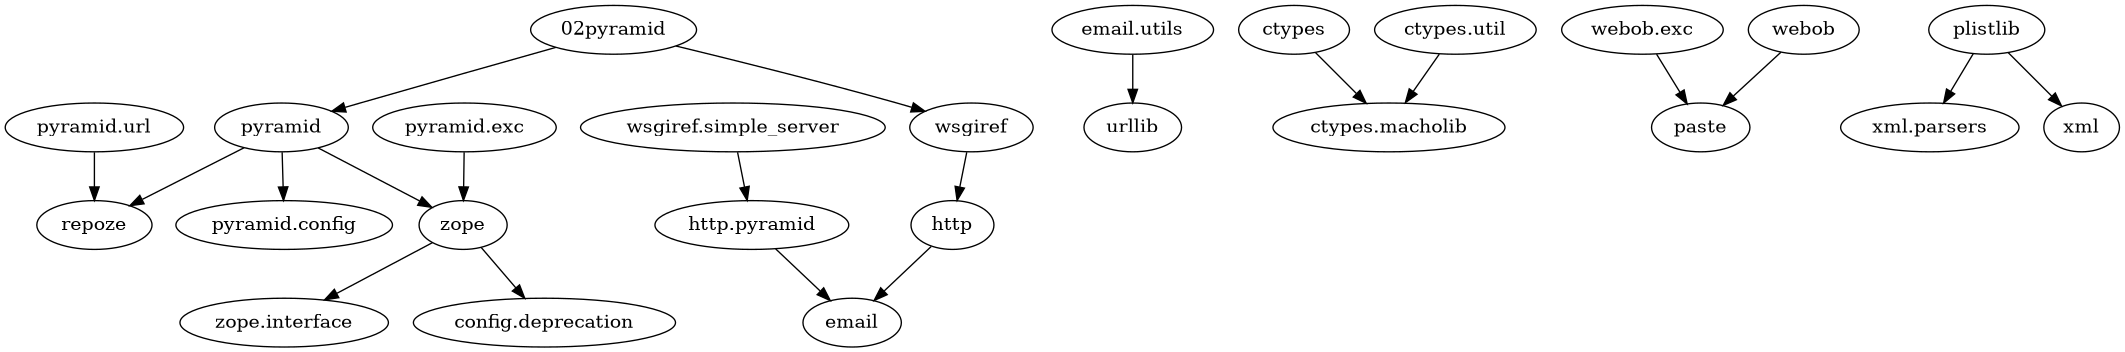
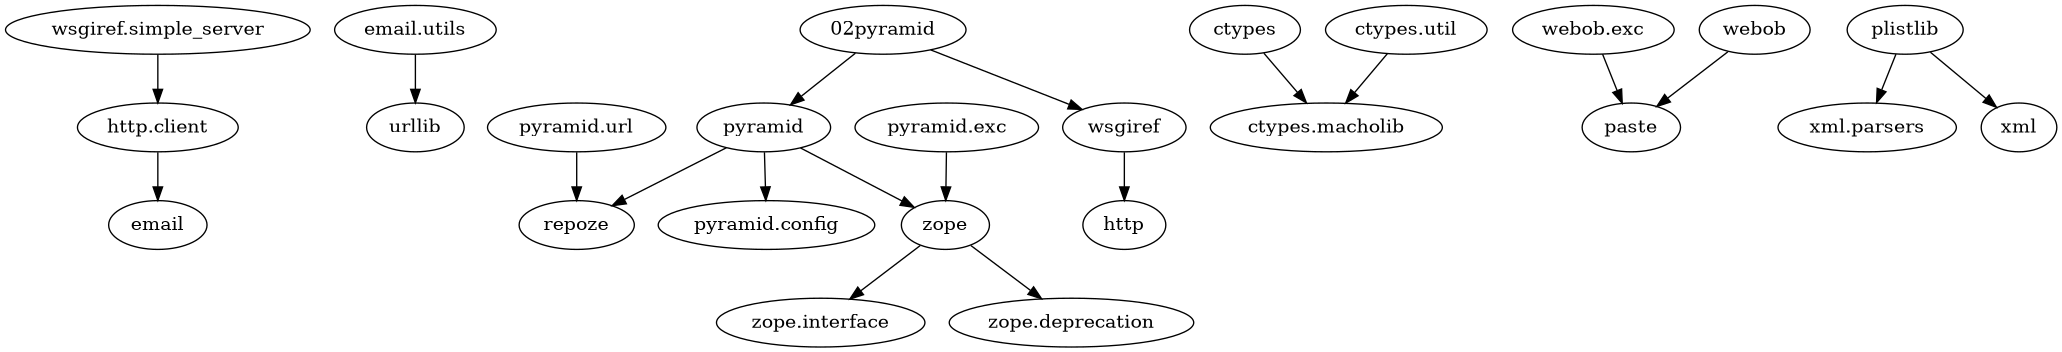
(752, 225) -> (158, 127)
(908, 269) -> none
(544, 323) -> (1071, 323)
